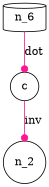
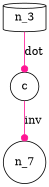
(25, 17) -> (25, 17)
(25, 162) -> (25, 162)
